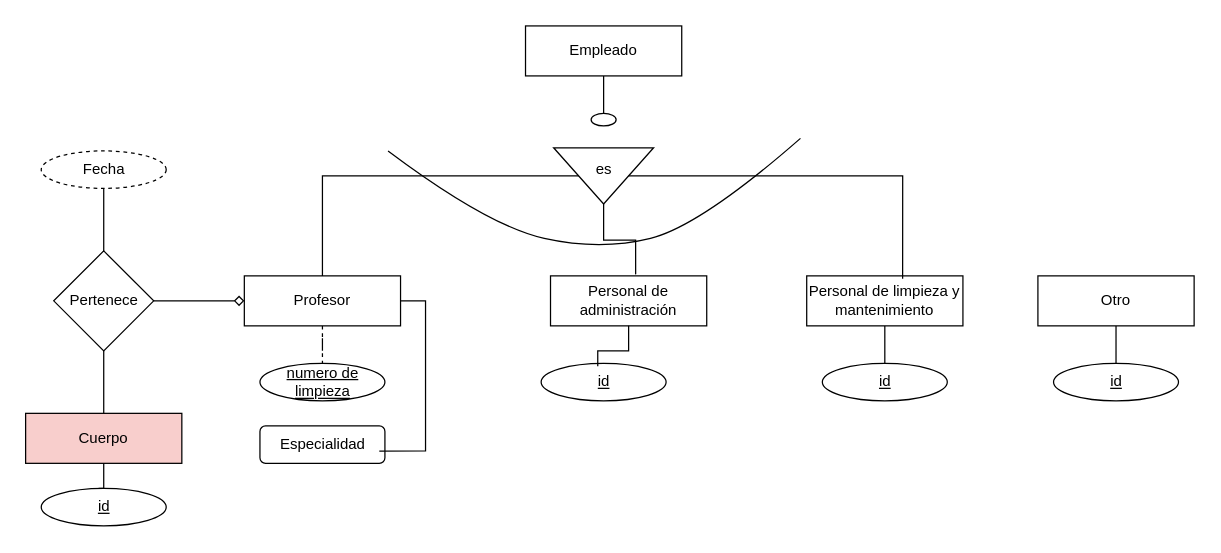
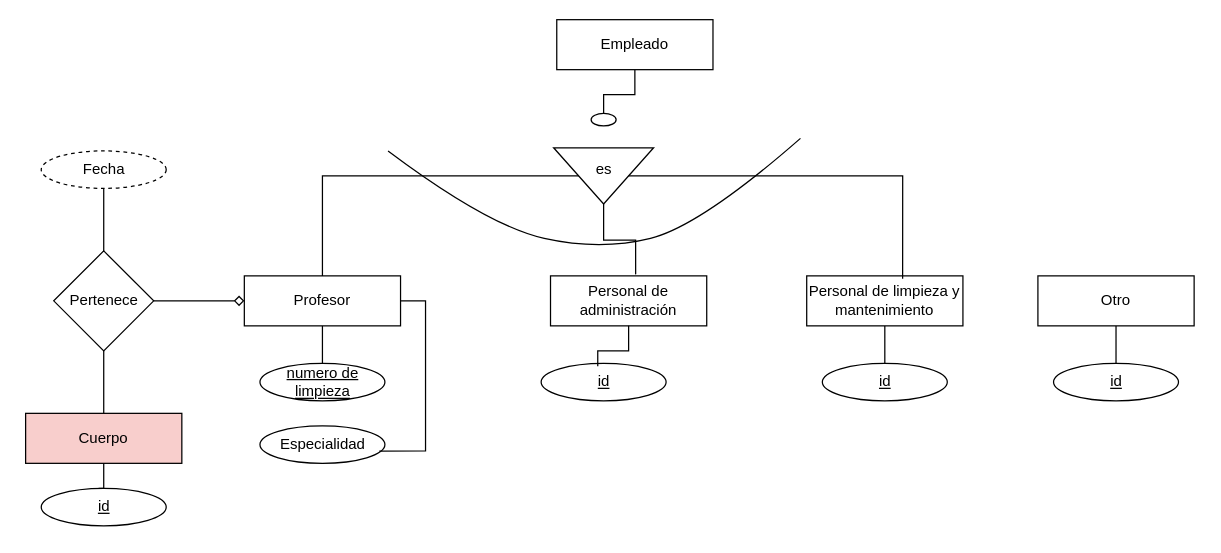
(604, 51) -> (635, 44)
(323, 355) -> (323, 355)
(323, 444) -> (323, 444)
